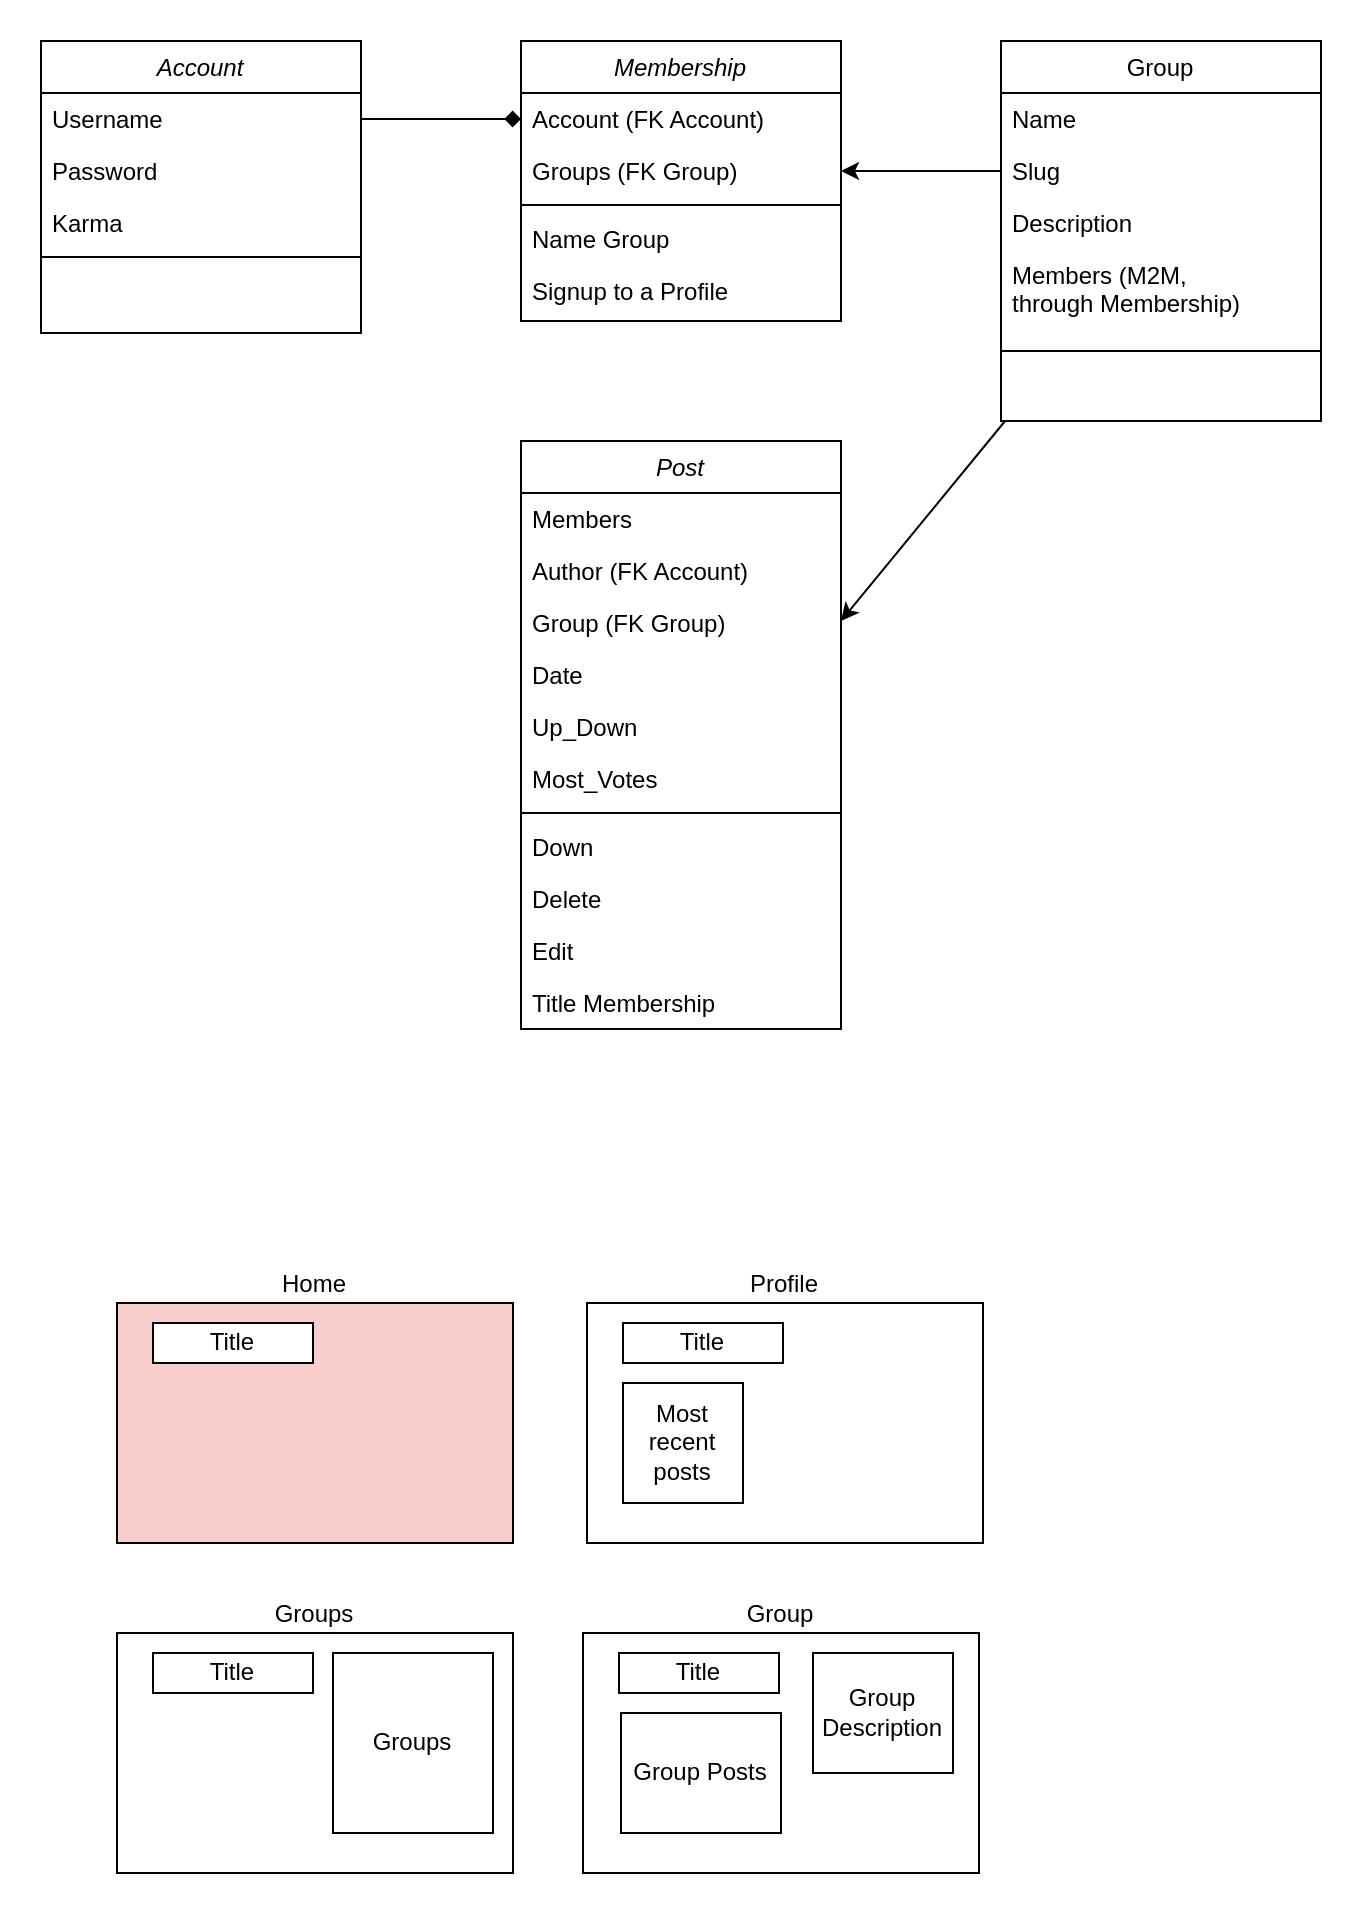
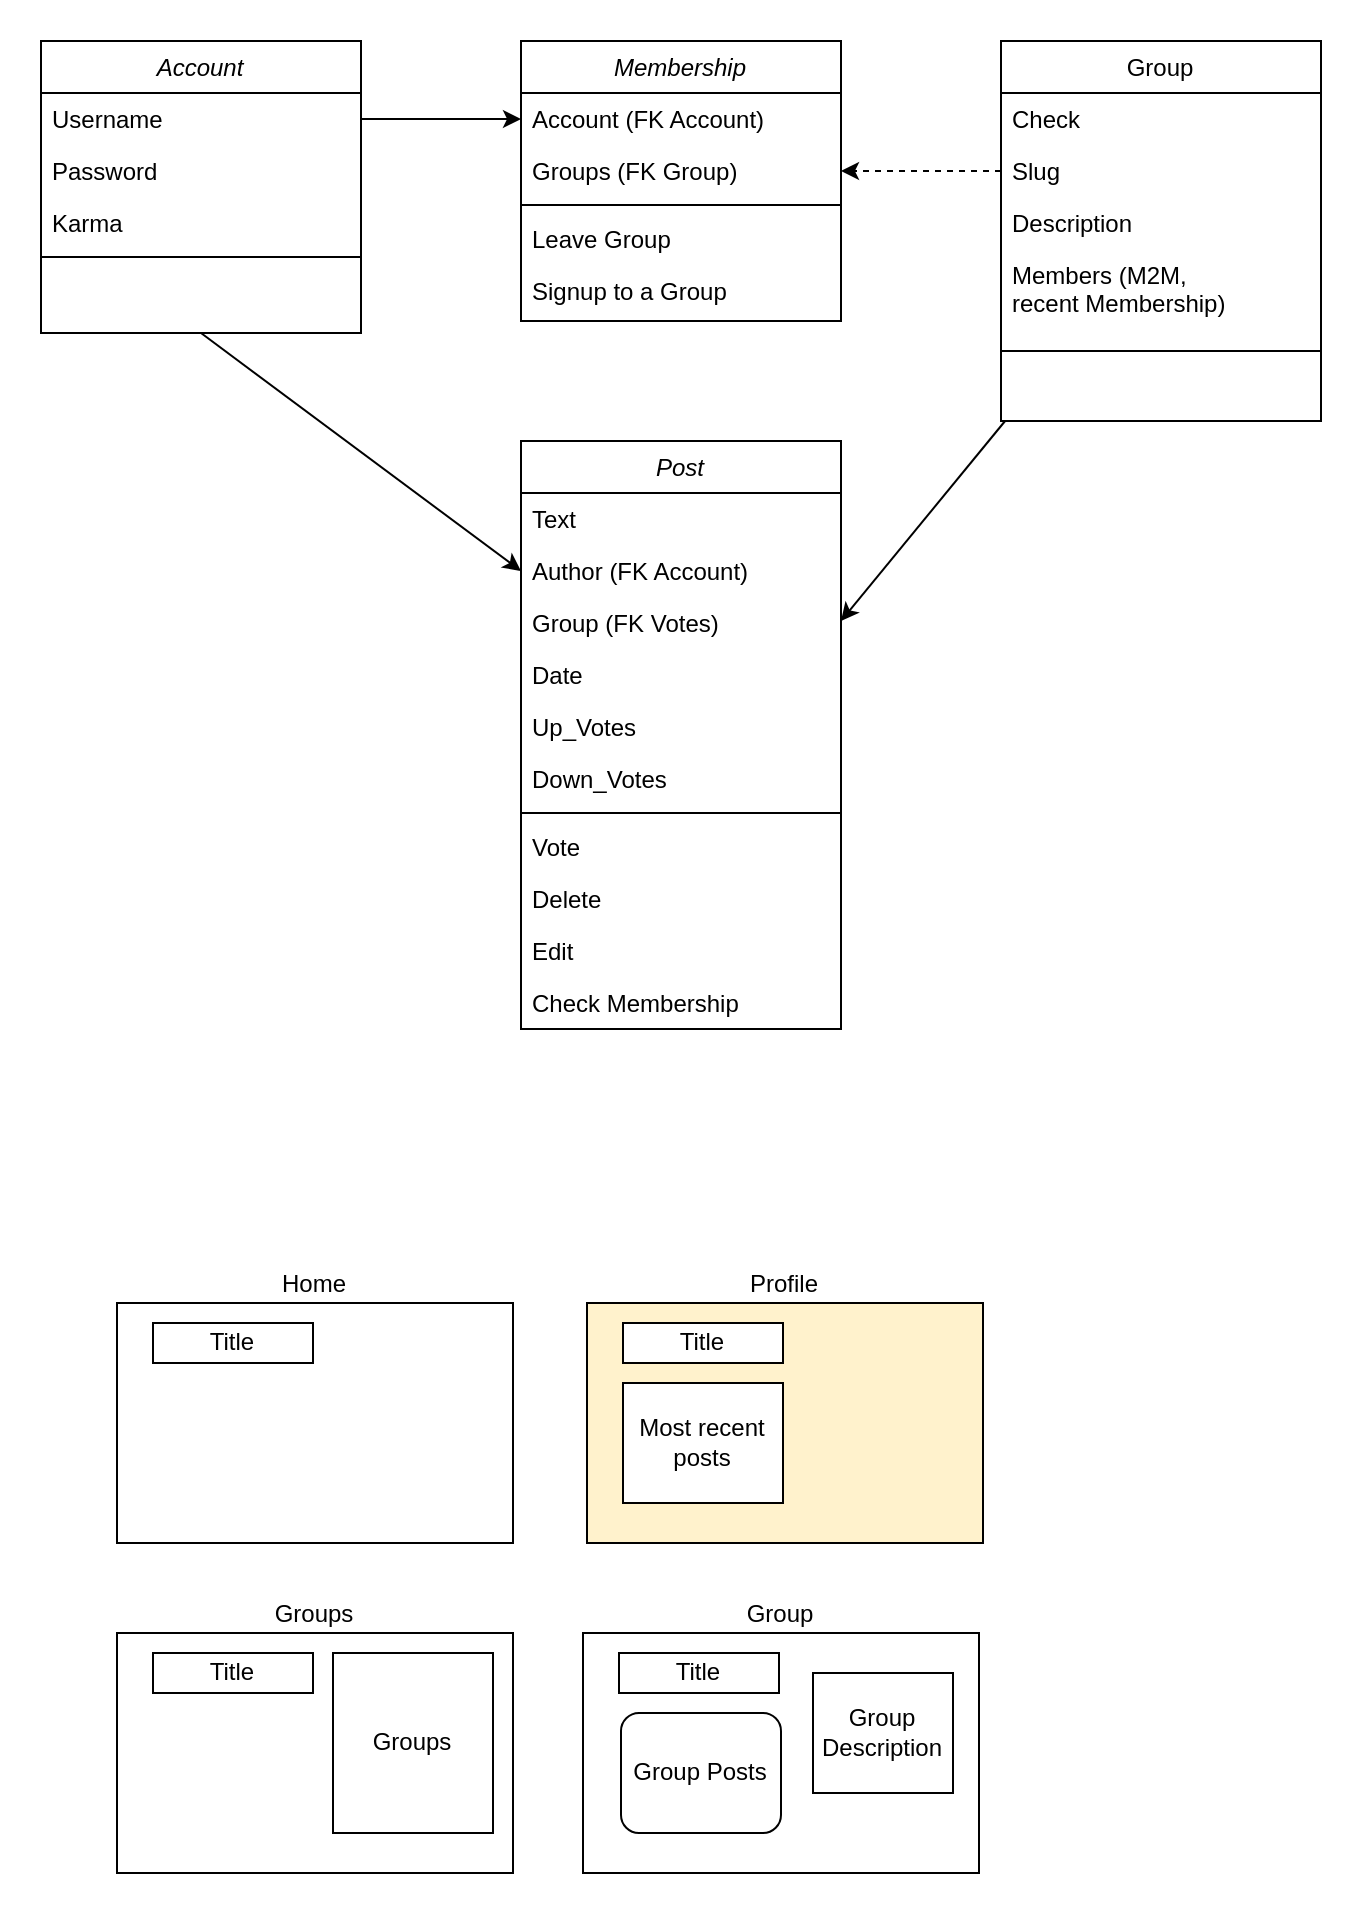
(505, 119) -> (506, 119)
(1039, 120) -> (1046, 120)
(927, 171) -> (927, 171)
(596, 240) -> (603, 240)
(1093, 276) -> (1093, 276)
(641, 292) -> (634, 292)
none -> (358, 450)
(579, 520) -> (559, 520)
(633, 624) -> (633, 624)
(579, 728) -> (586, 728)
(599, 780) -> (599, 780)
(559, 848) -> (559, 848)
(627, 1004) -> (633, 1004)
(315, 1423) -> (315, 1423)
(785, 1423) -> (785, 1423)
(683, 1443) -> (703, 1443)
(883, 1713) -> (883, 1733)
(701, 1773) -> (701, 1773)
